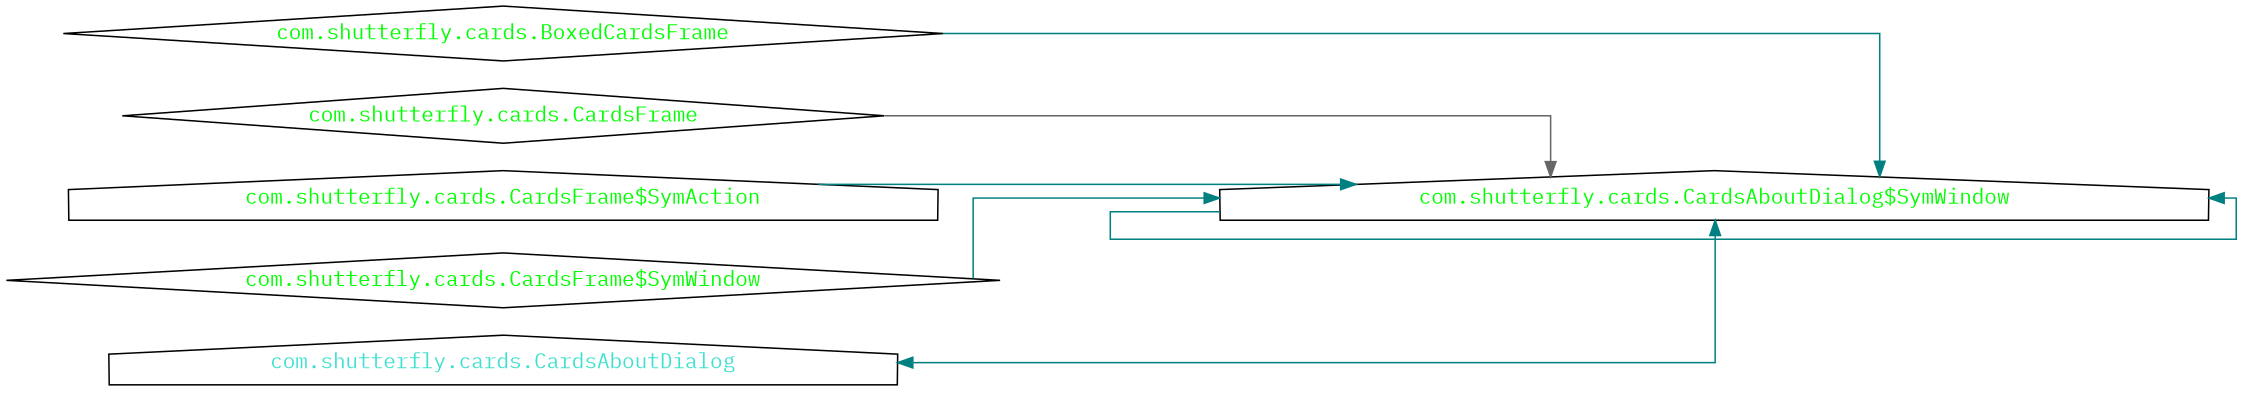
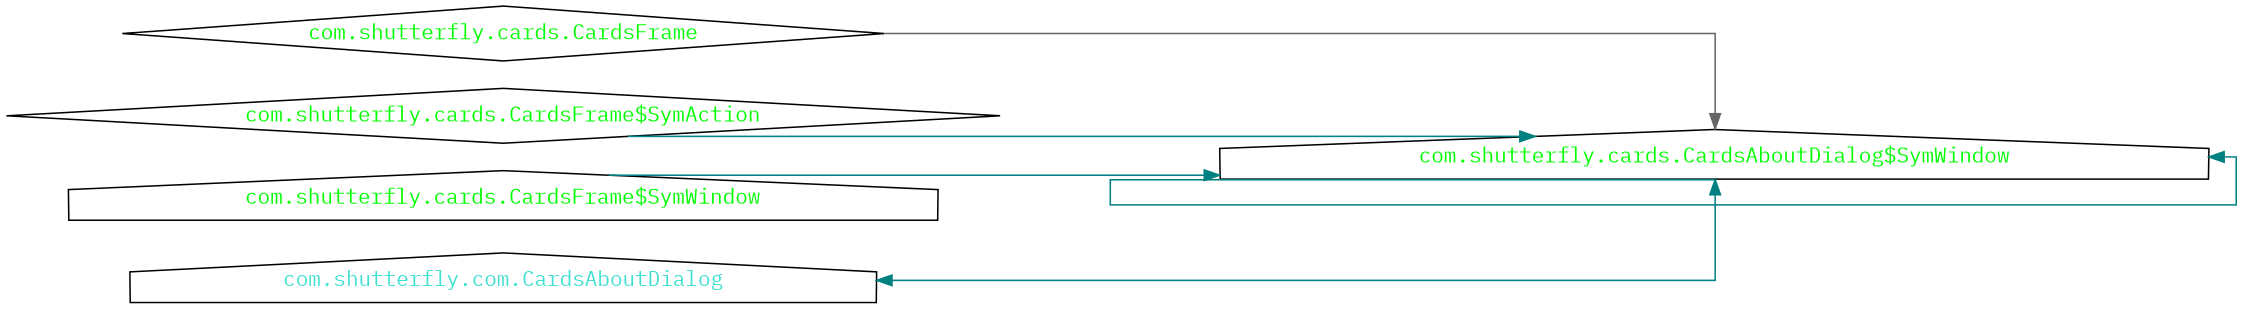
(503, 34) -> none
(503, 198) -> (503, 116)
(503, 280) -> (503, 198)
(503, 363) -> (503, 280)
